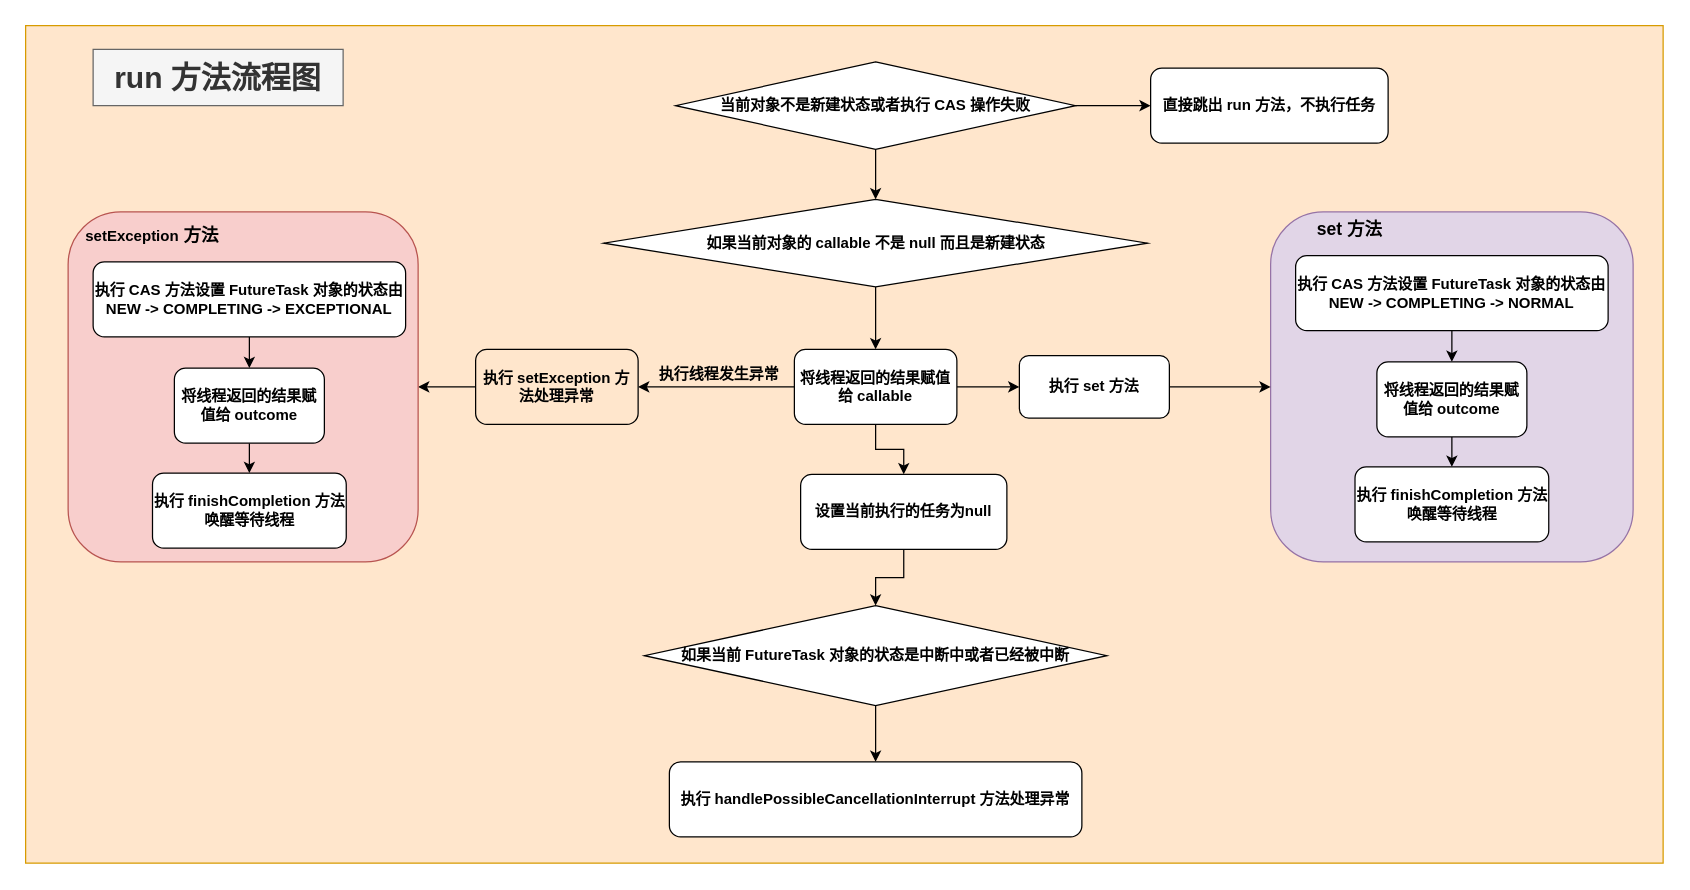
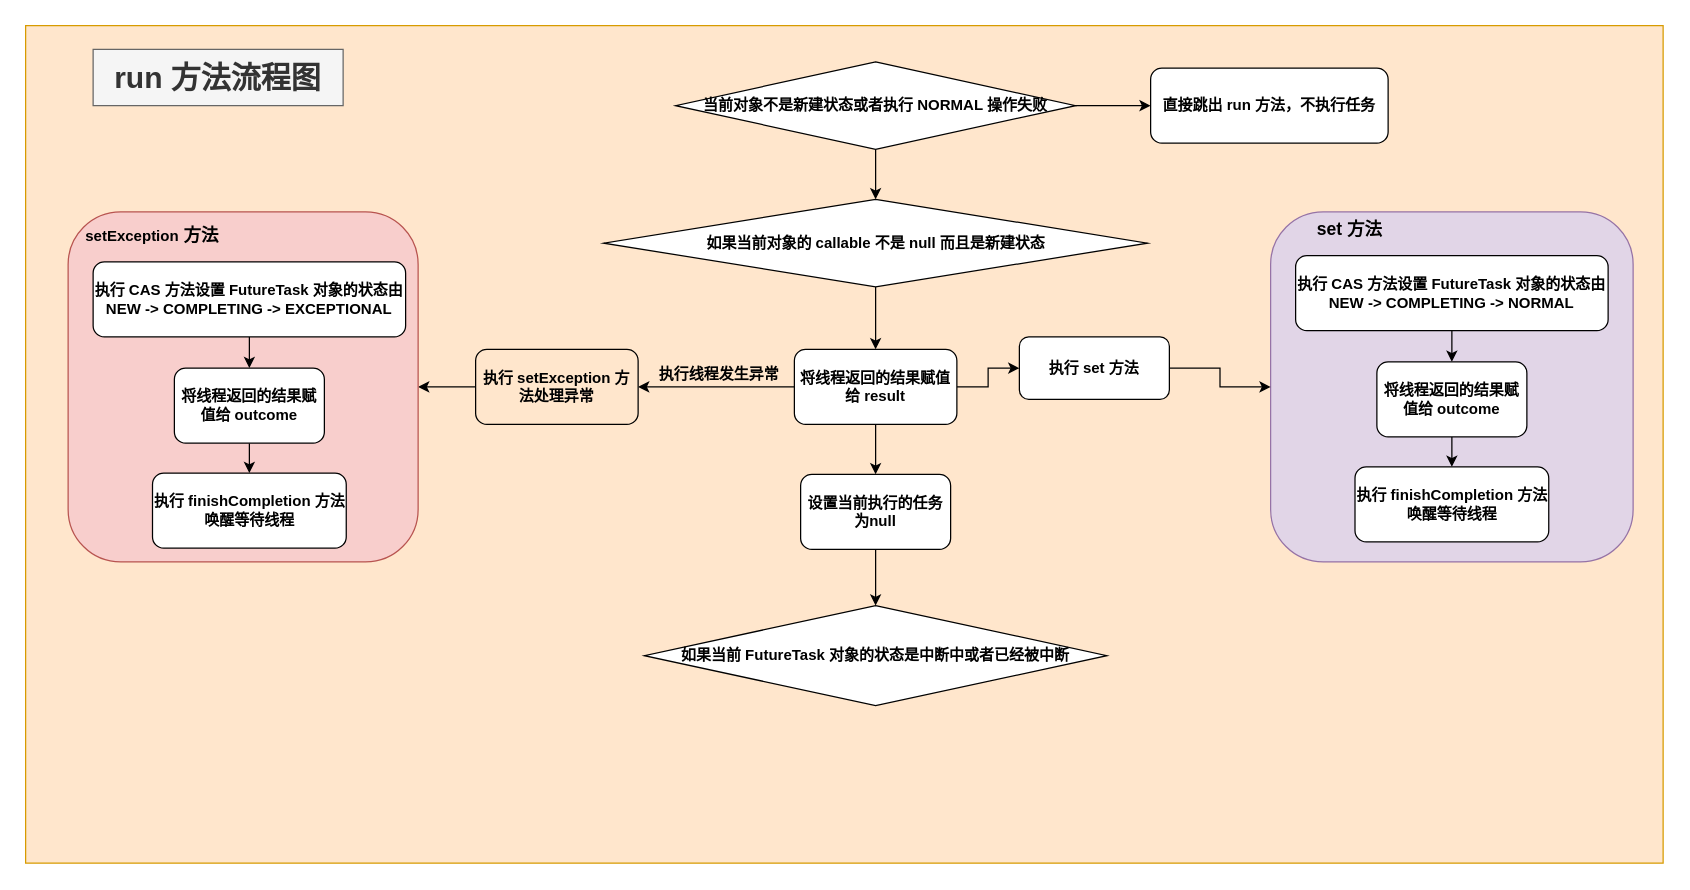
(876, 106) -> (876, 106)
(876, 387) -> (876, 387)
(1094, 387) -> (1094, 368)
(904, 512) -> (876, 512)
(876, 730) -> none
(876, 799) -> none
